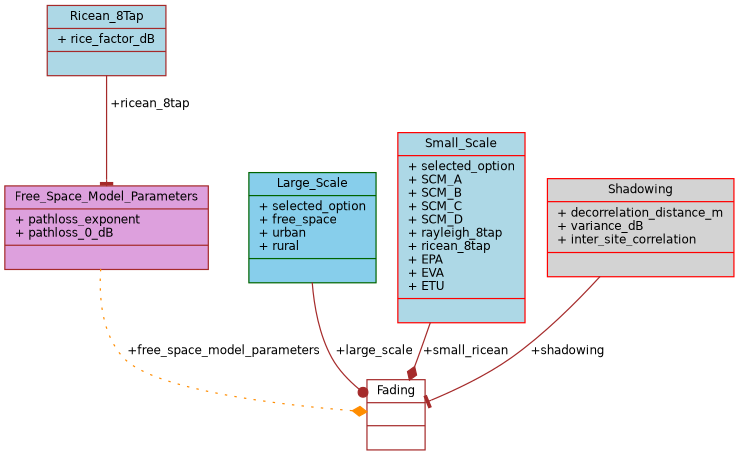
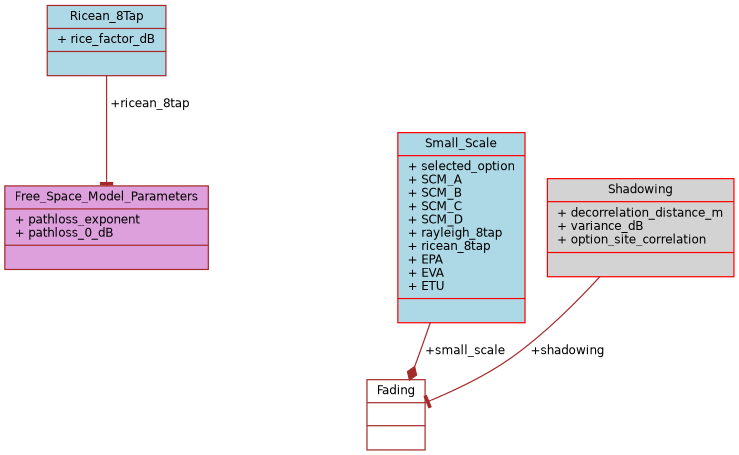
(312, 228) -> none
(627, 240) -> (632, 240)
(464, 351) -> (464, 351)
(188, 387) -> none
